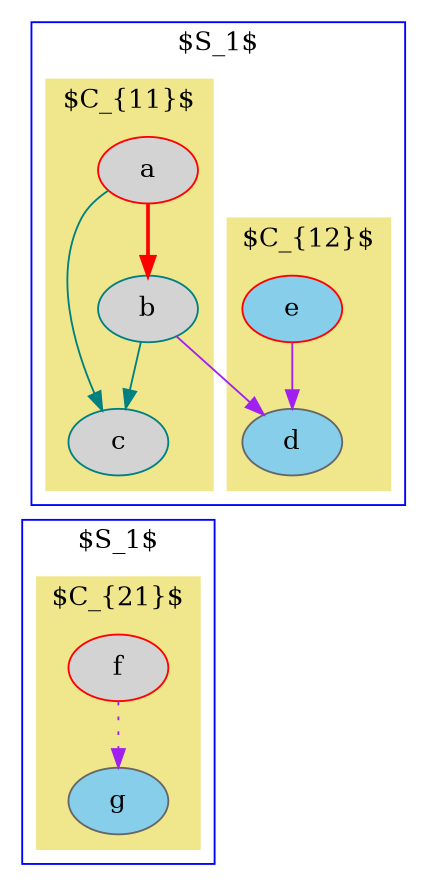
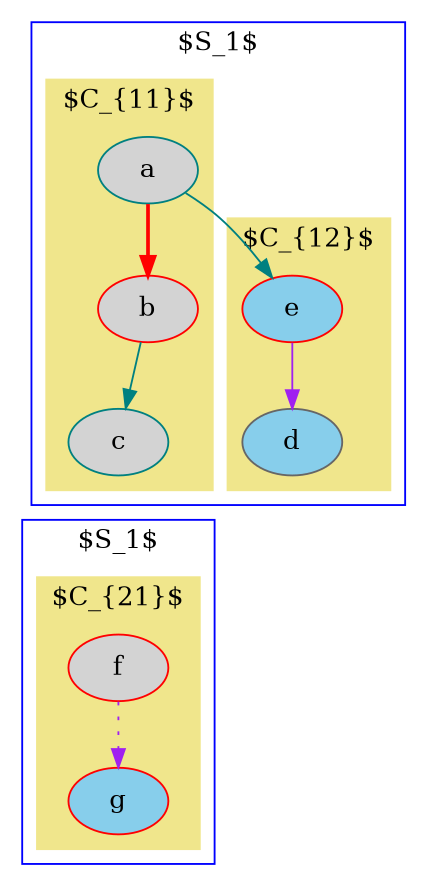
(148, 170) -> (148, 170)
(68, 287) -> (239, 237)
(148, 309) -> (148, 309)
(200, 358) -> none
(118, 801) -> (118, 801)
